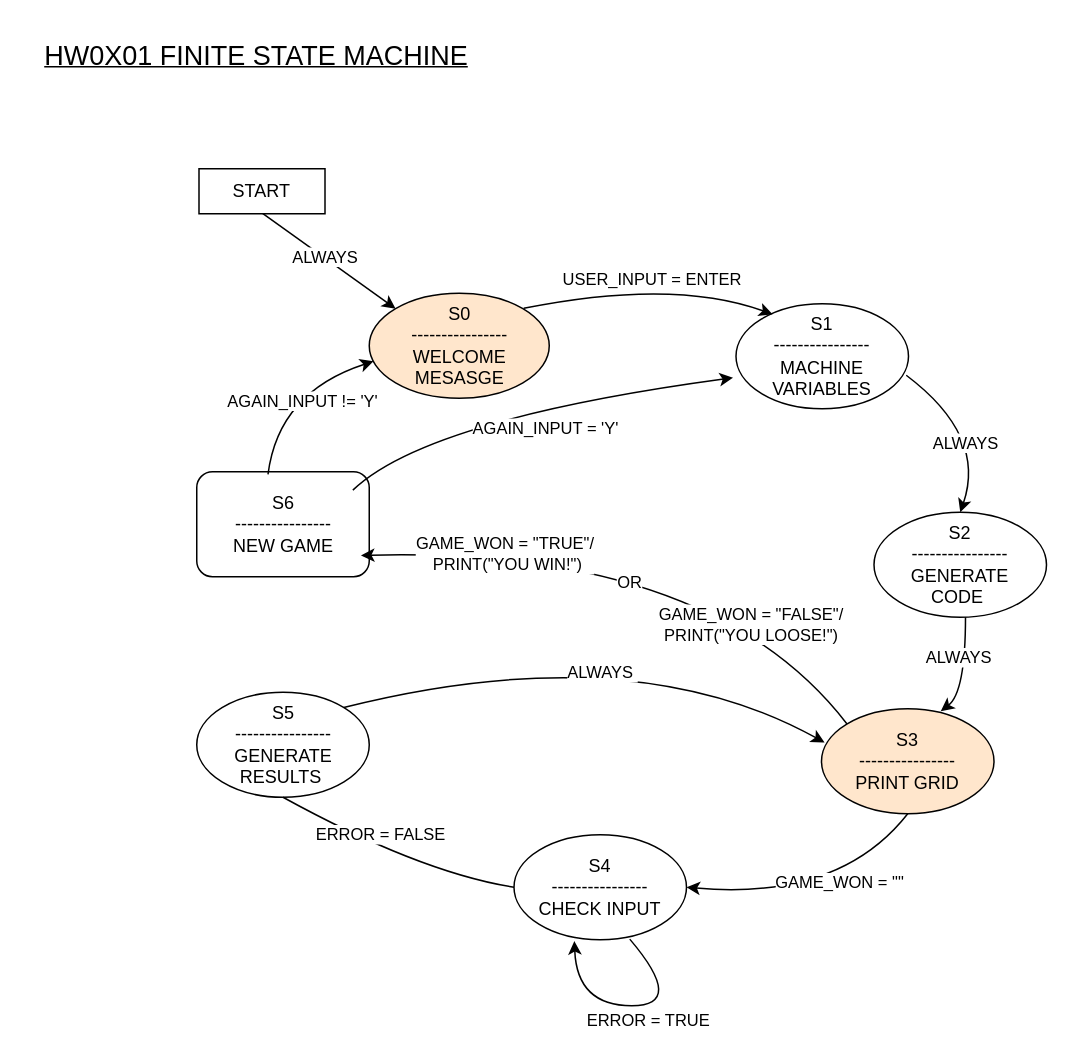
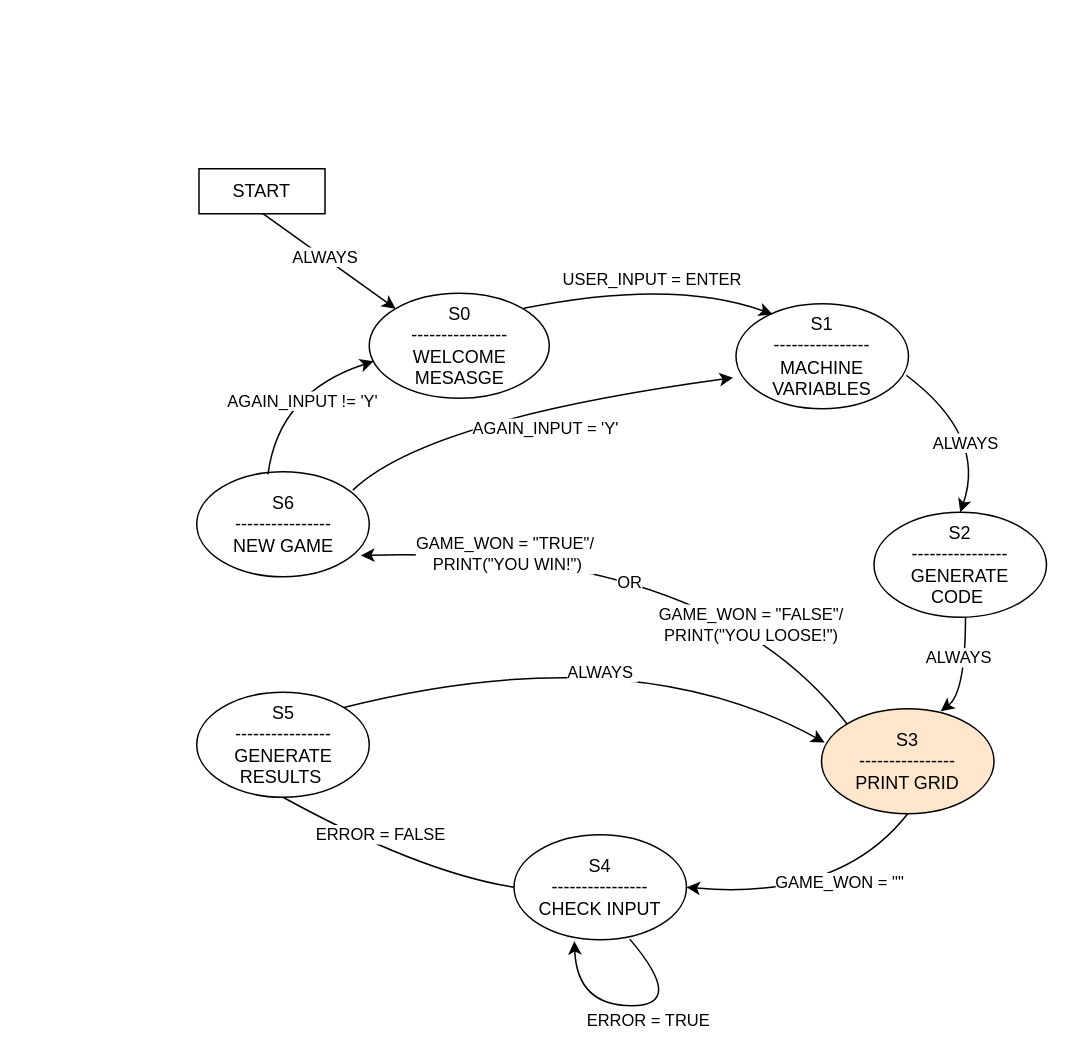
(256, 56) -> none
(459, 346) -> (459, 346)
(283, 524) -> (283, 524)
